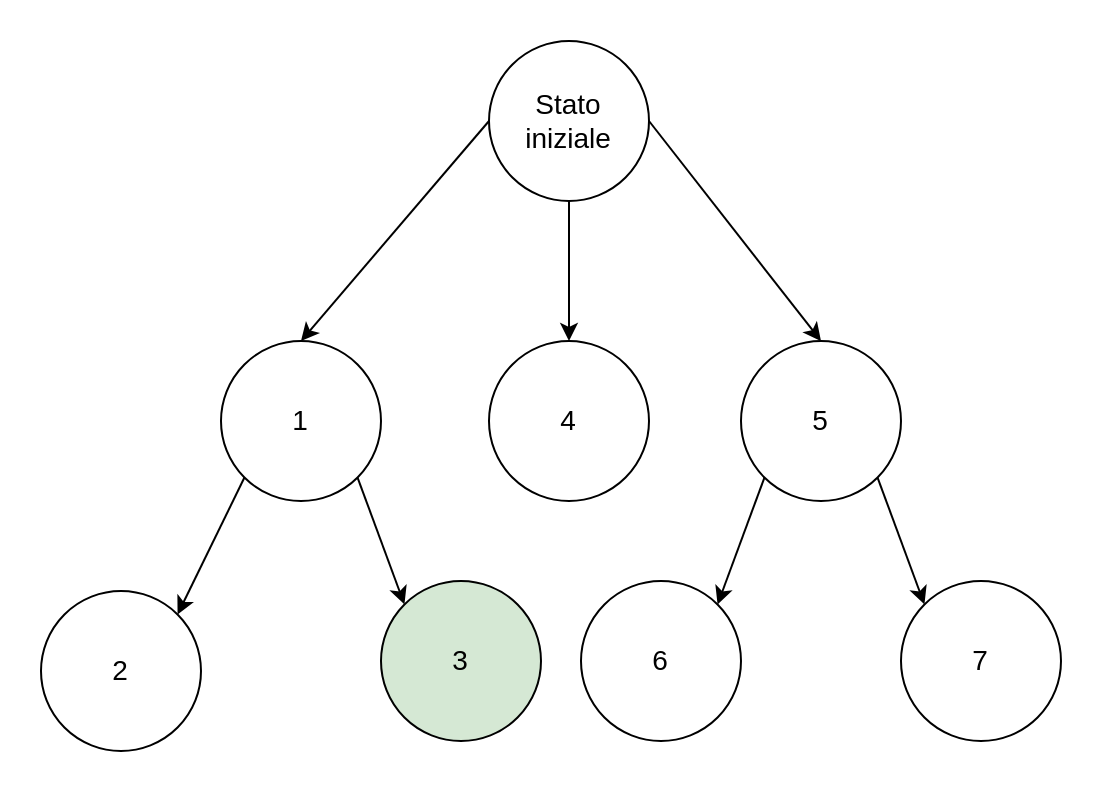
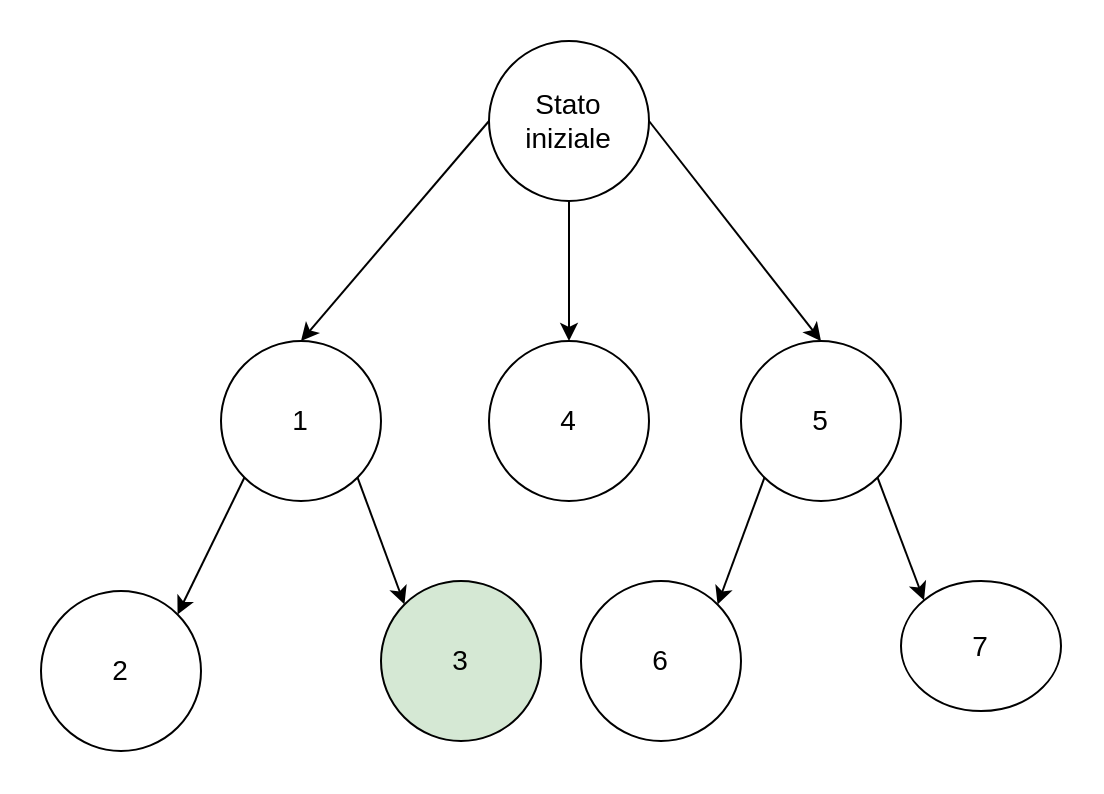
(981, 661) -> (981, 646)
